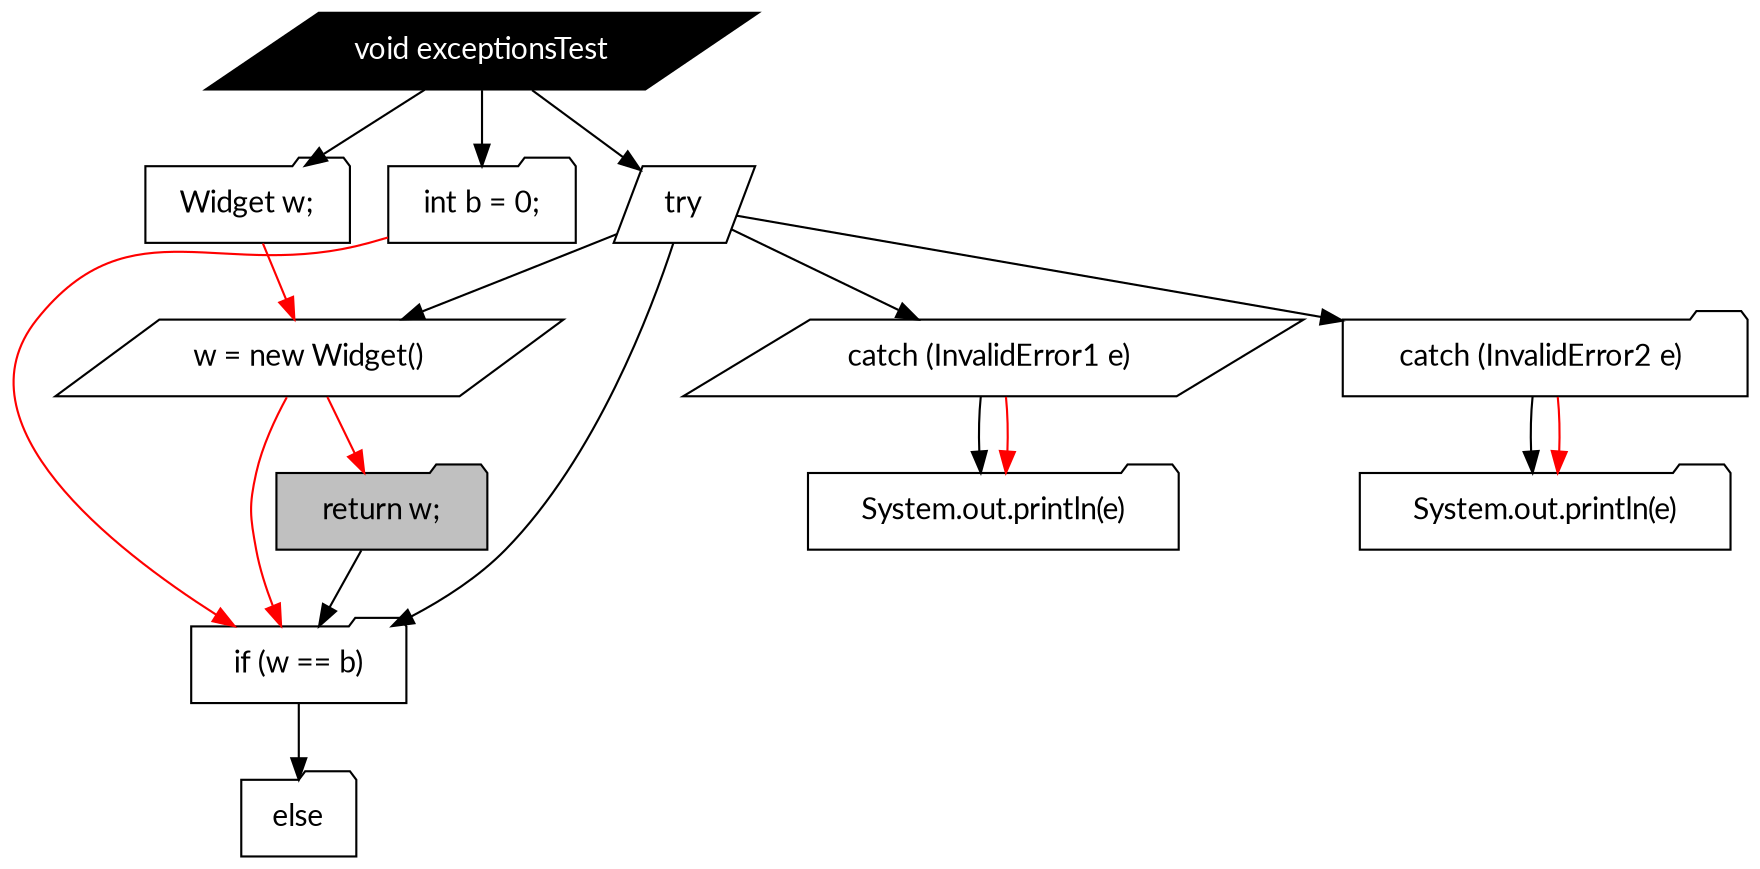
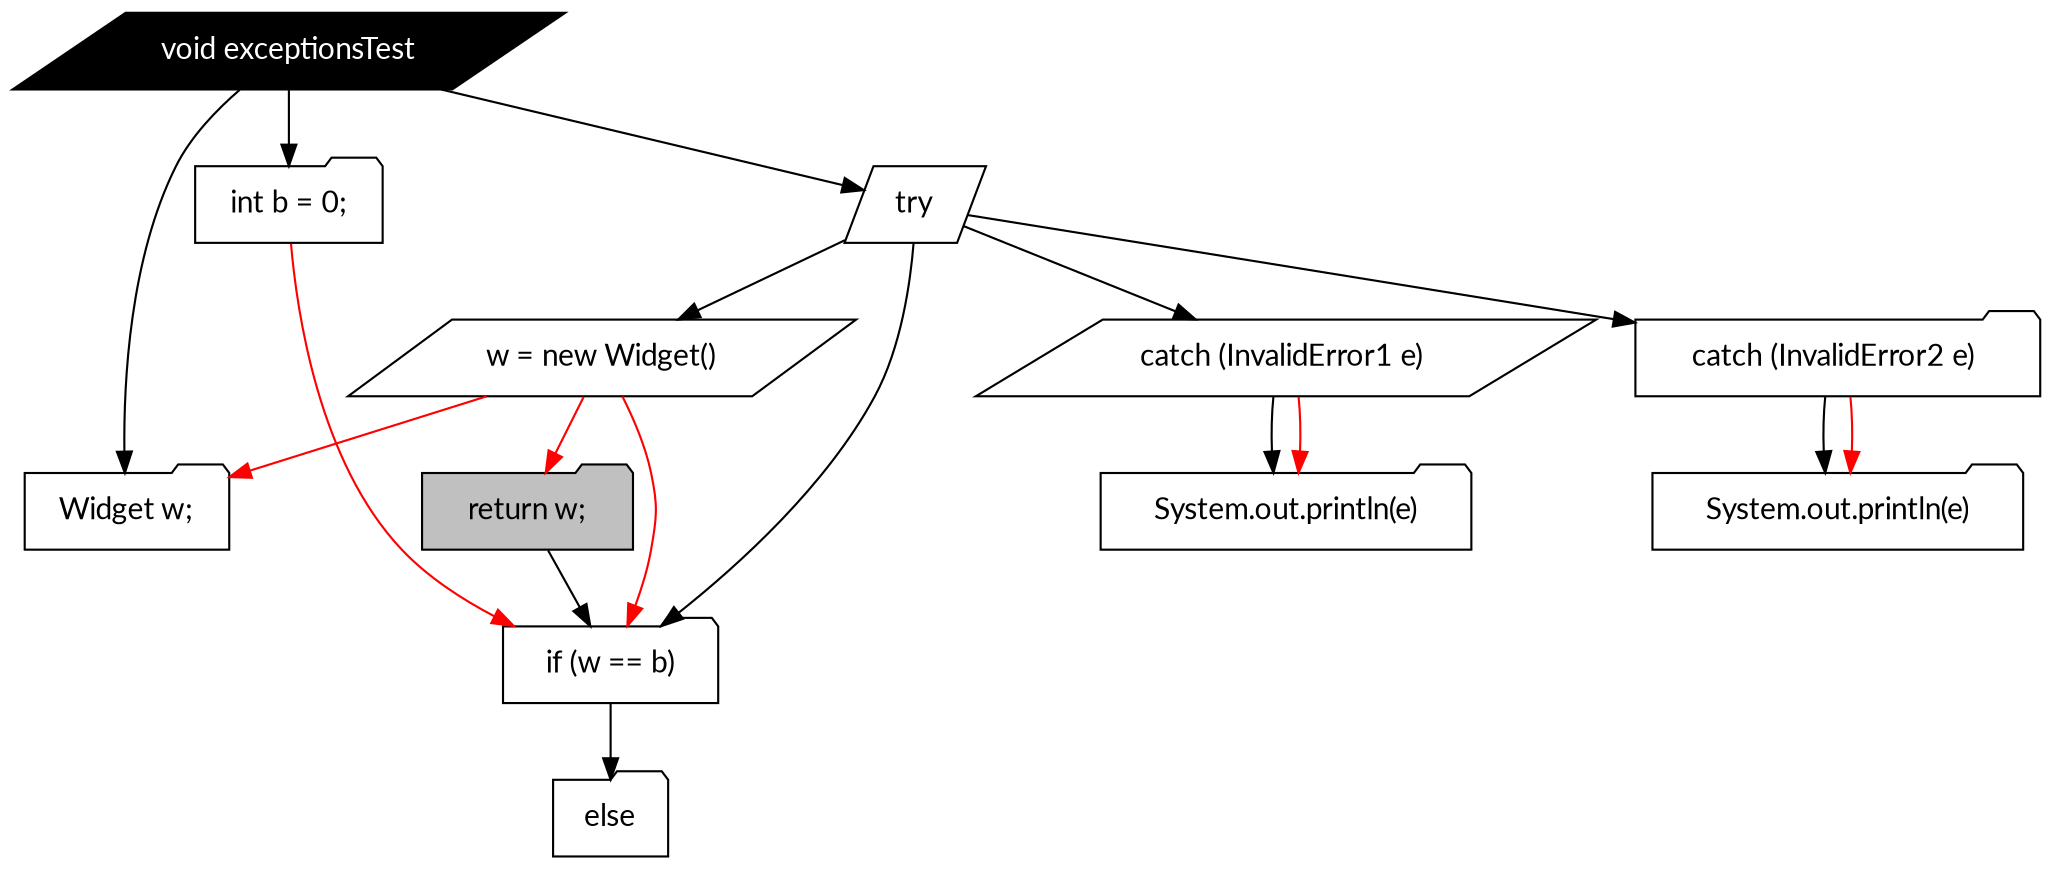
(274, 271) -> (368, 433)
